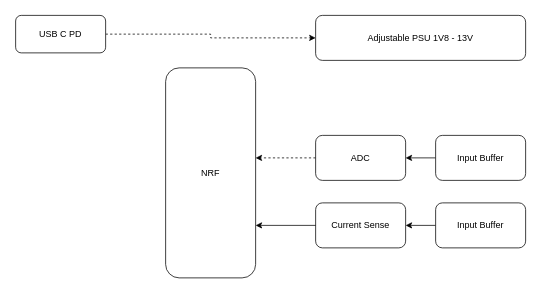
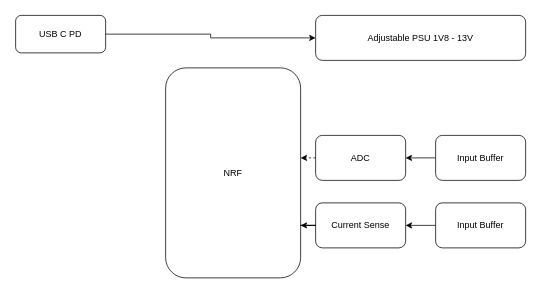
(209, 34) -> (209, 34)
(210, 173) -> (233, 173)
